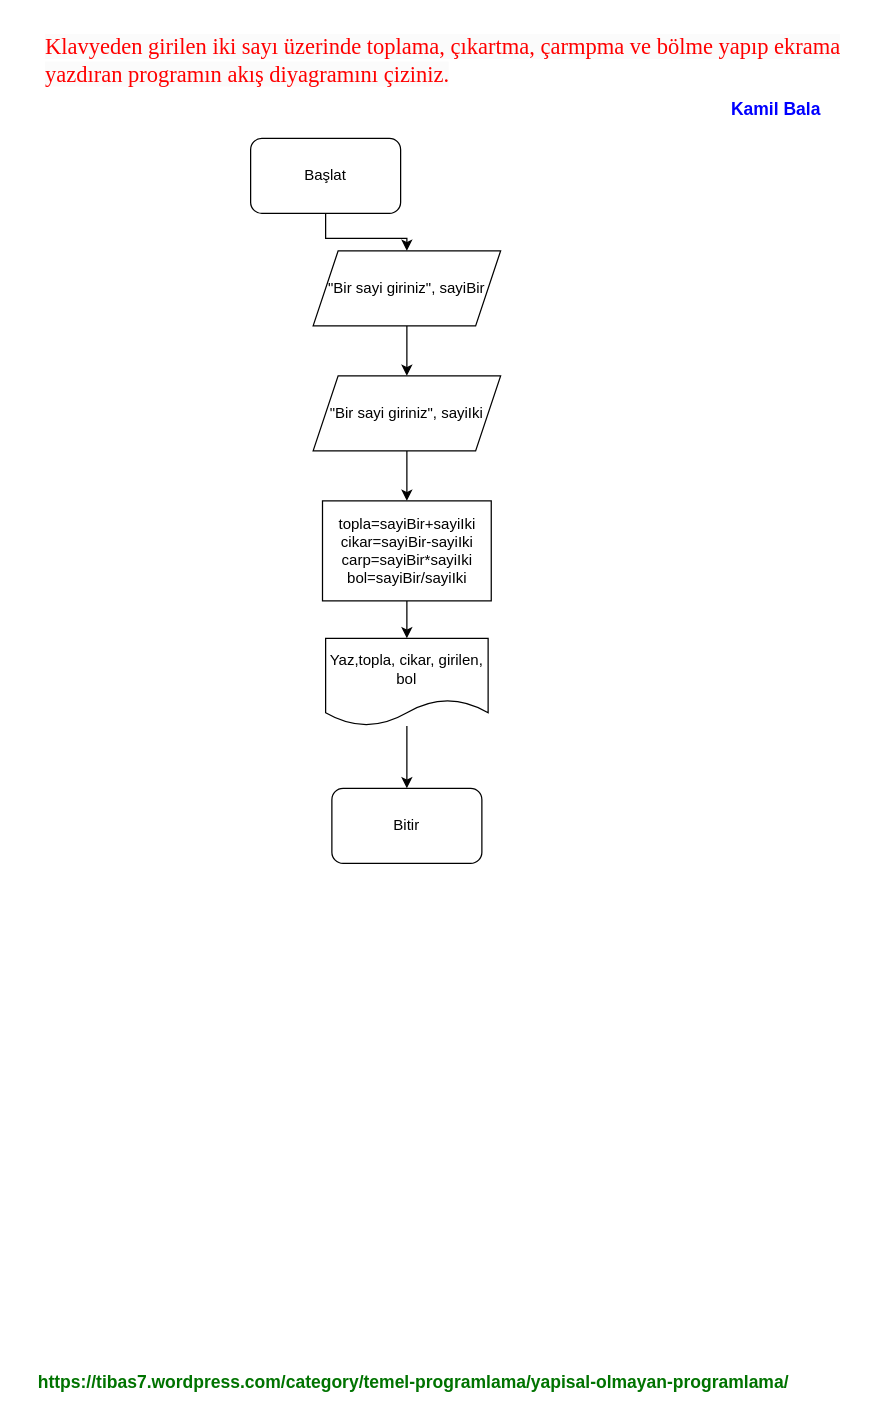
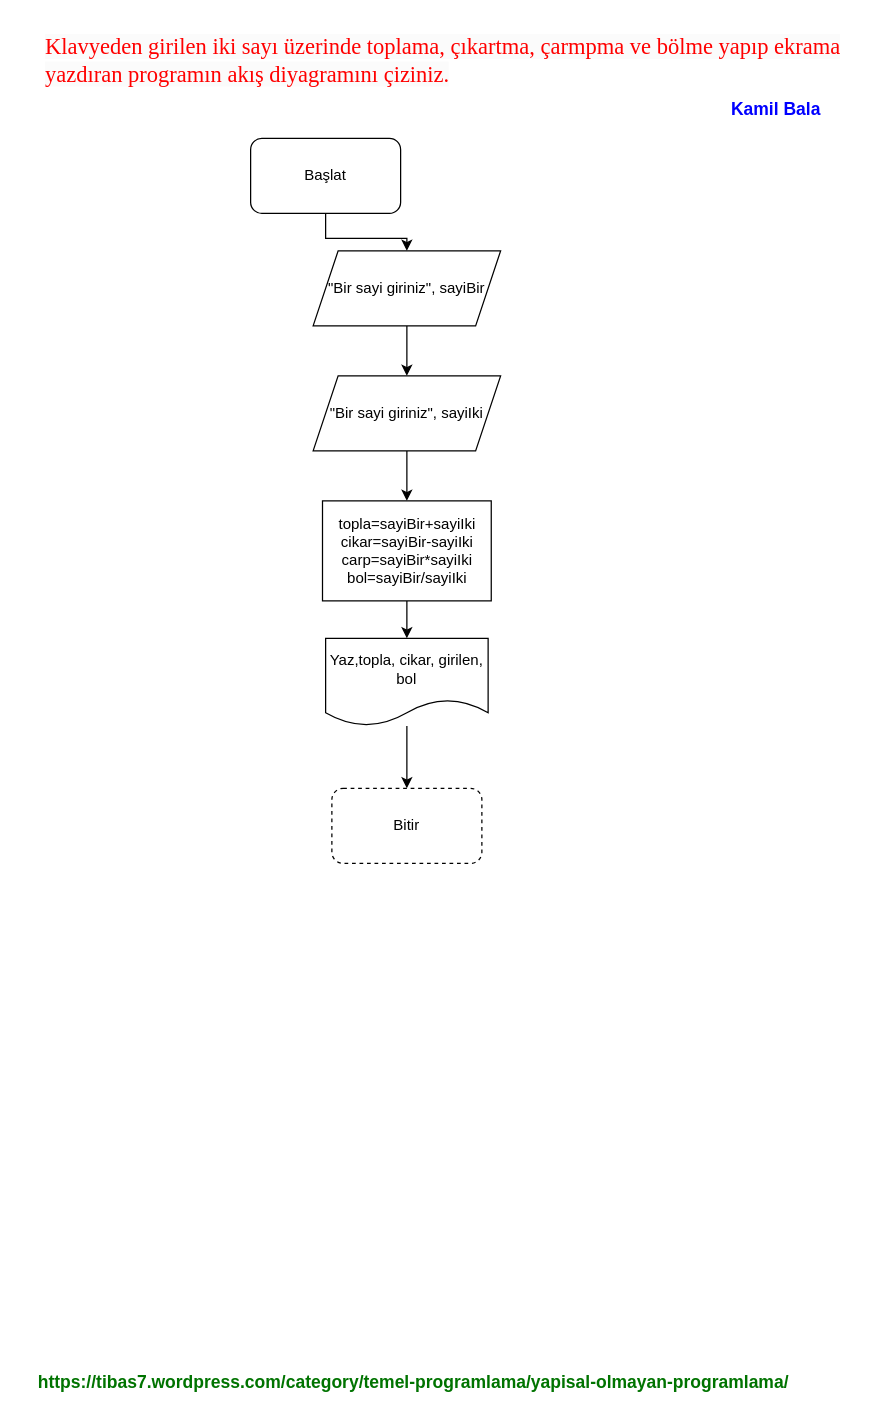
(407, 826) -> (407, 826)
